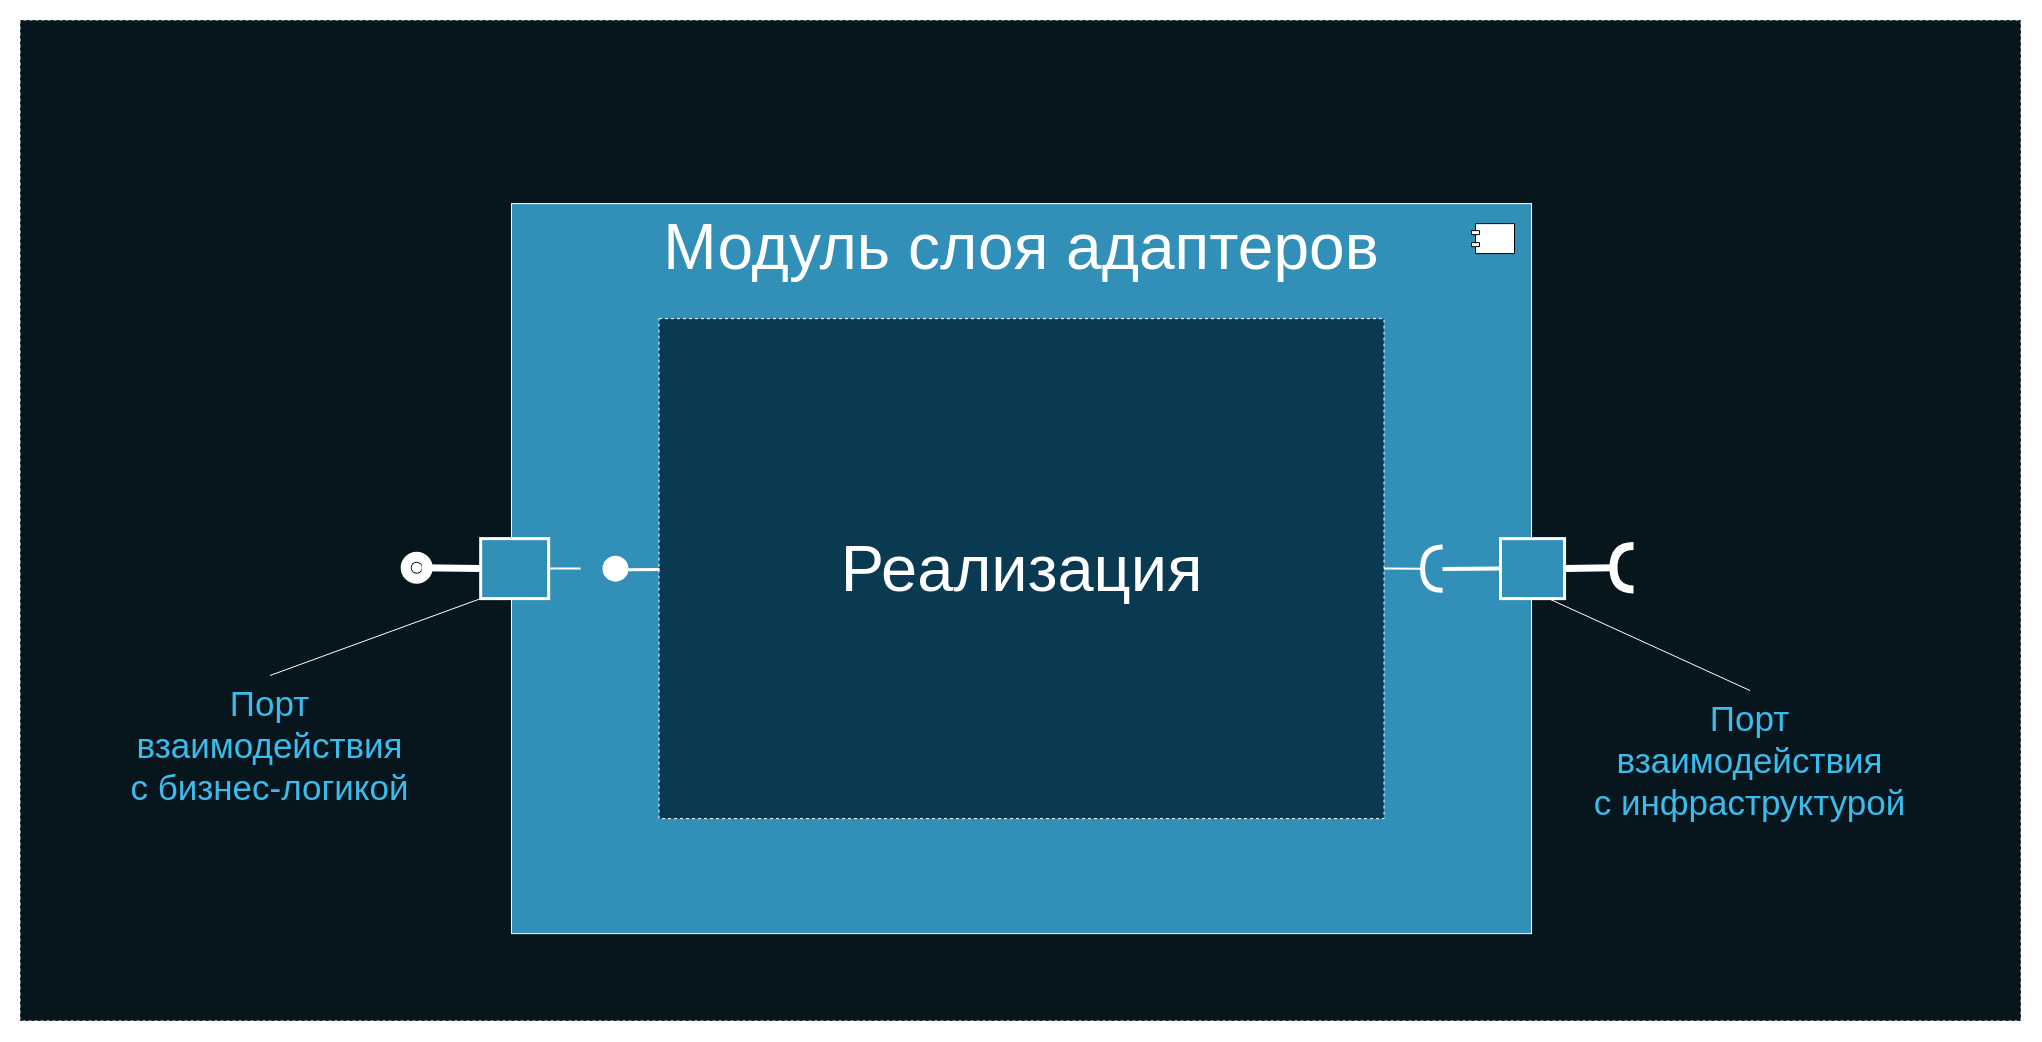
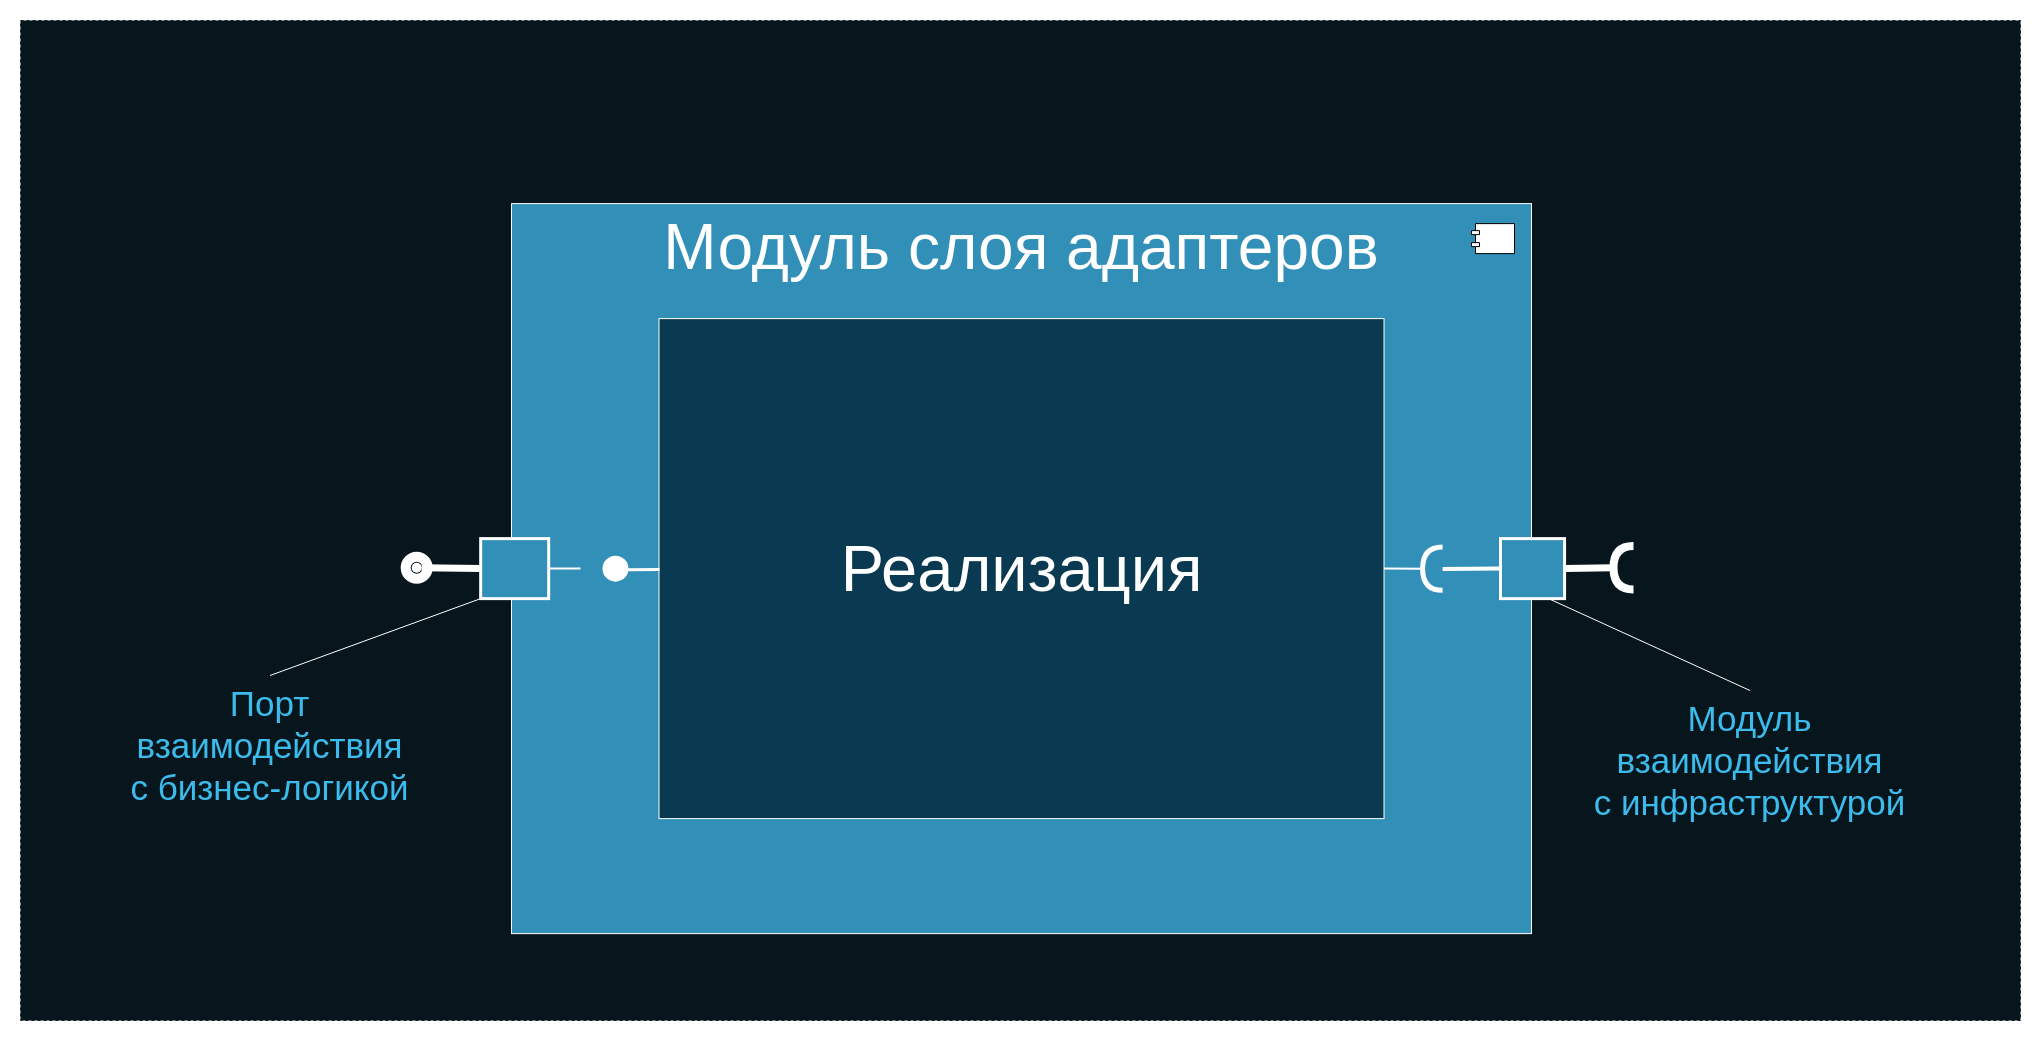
(1022, 569) -> (1022, 569)
(1750, 761) -> (1750, 761)
